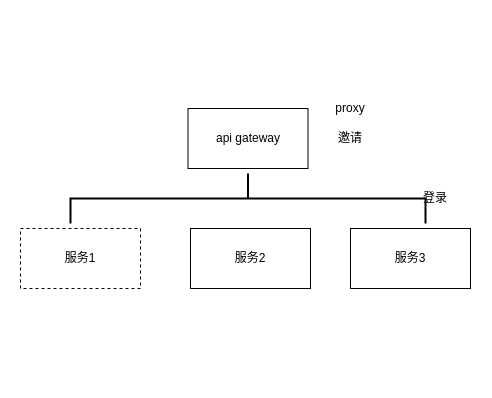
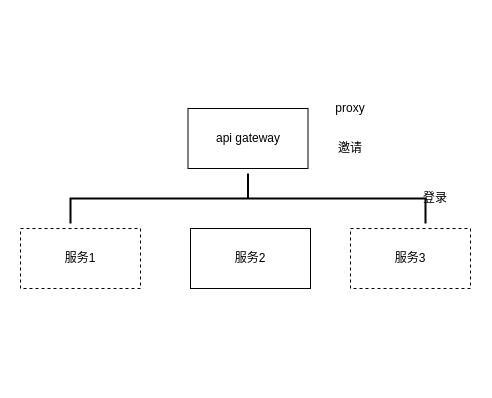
(351, 139) -> (351, 149)
(411, 259) -> (411, 259)
